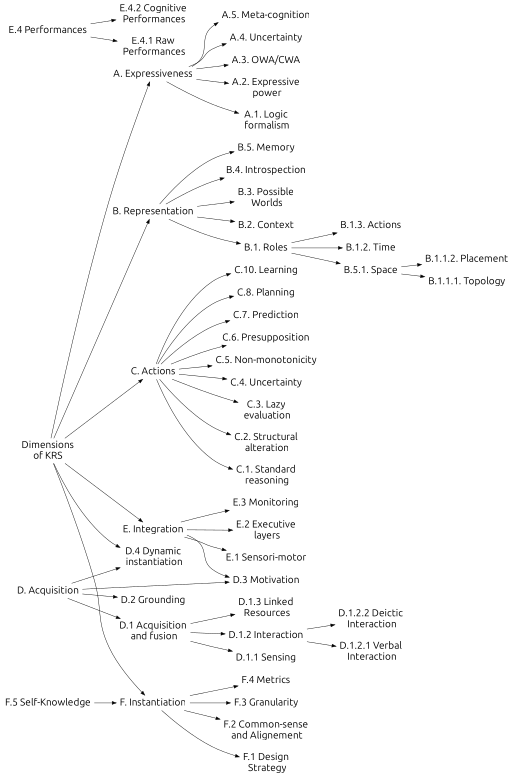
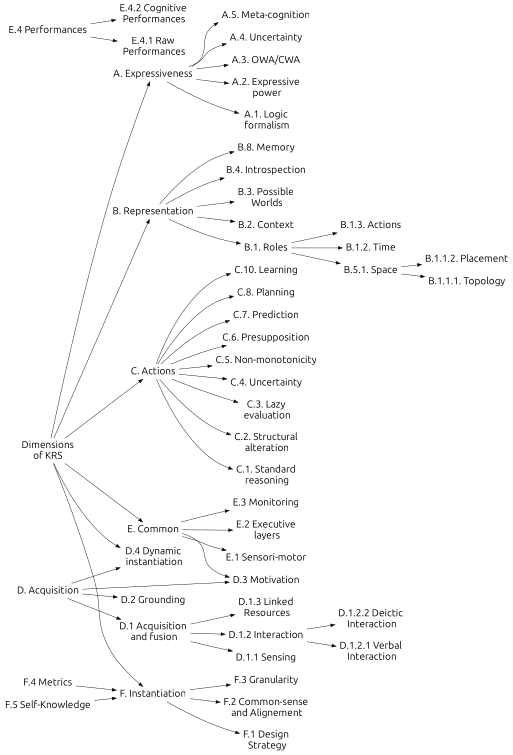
(266, 148) -> (266, 148)
(153, 530) -> (153, 530)
(212, 691) -> (94, 688)
